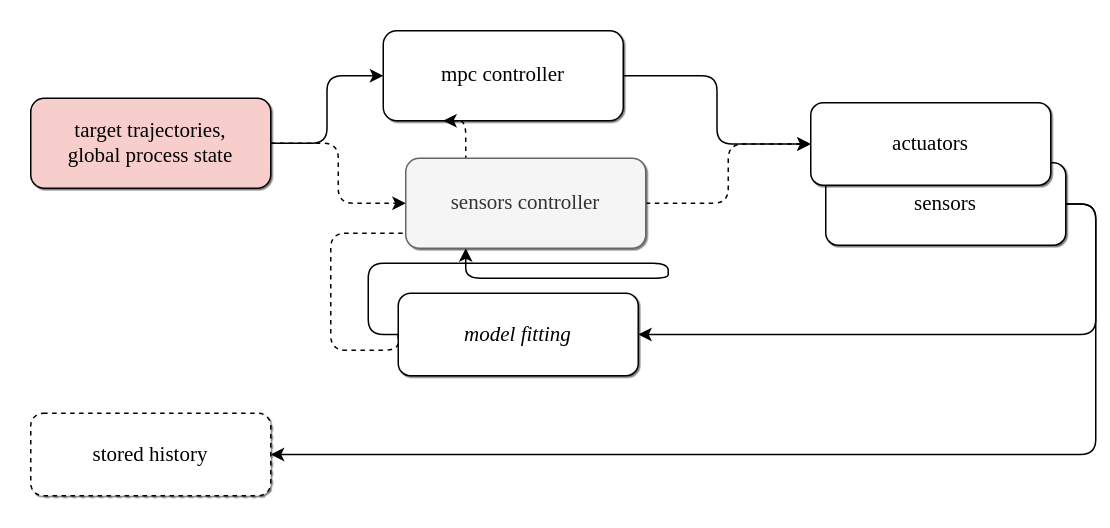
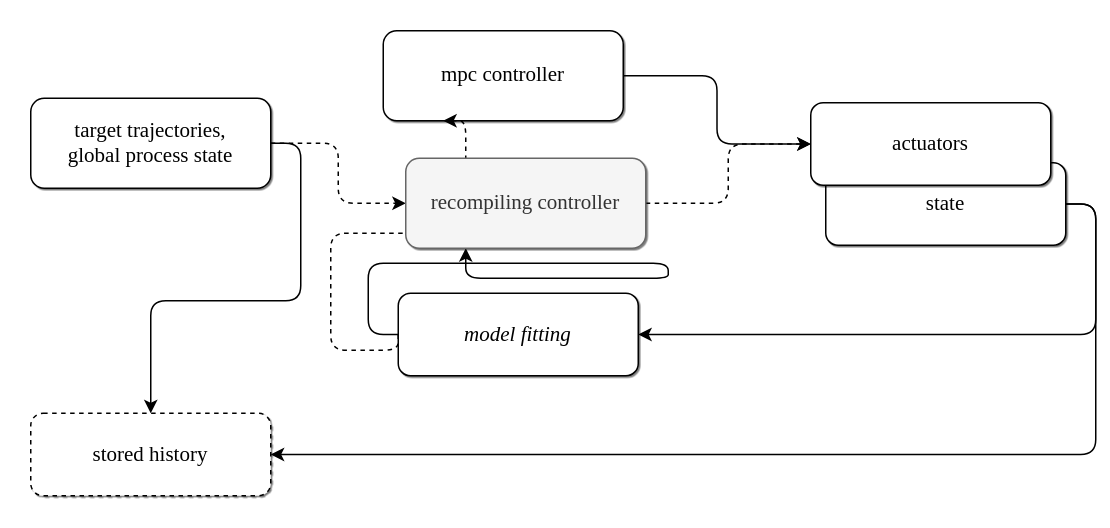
(327, 91) -> (252, 301)
(151, 143) -> (151, 143)
(526, 203) -> (526, 203)
(946, 205) -> (946, 205)
